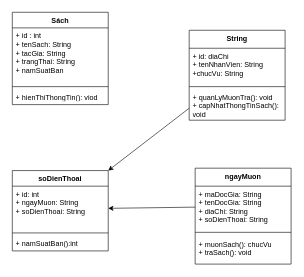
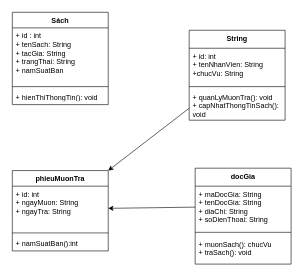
(231, 65) -> (231, 65)
(60, 98) -> (60, 98)
(243, 177) -> (243, 177)
(60, 179) -> (60, 179)
(53, 203) -> (48, 203)
